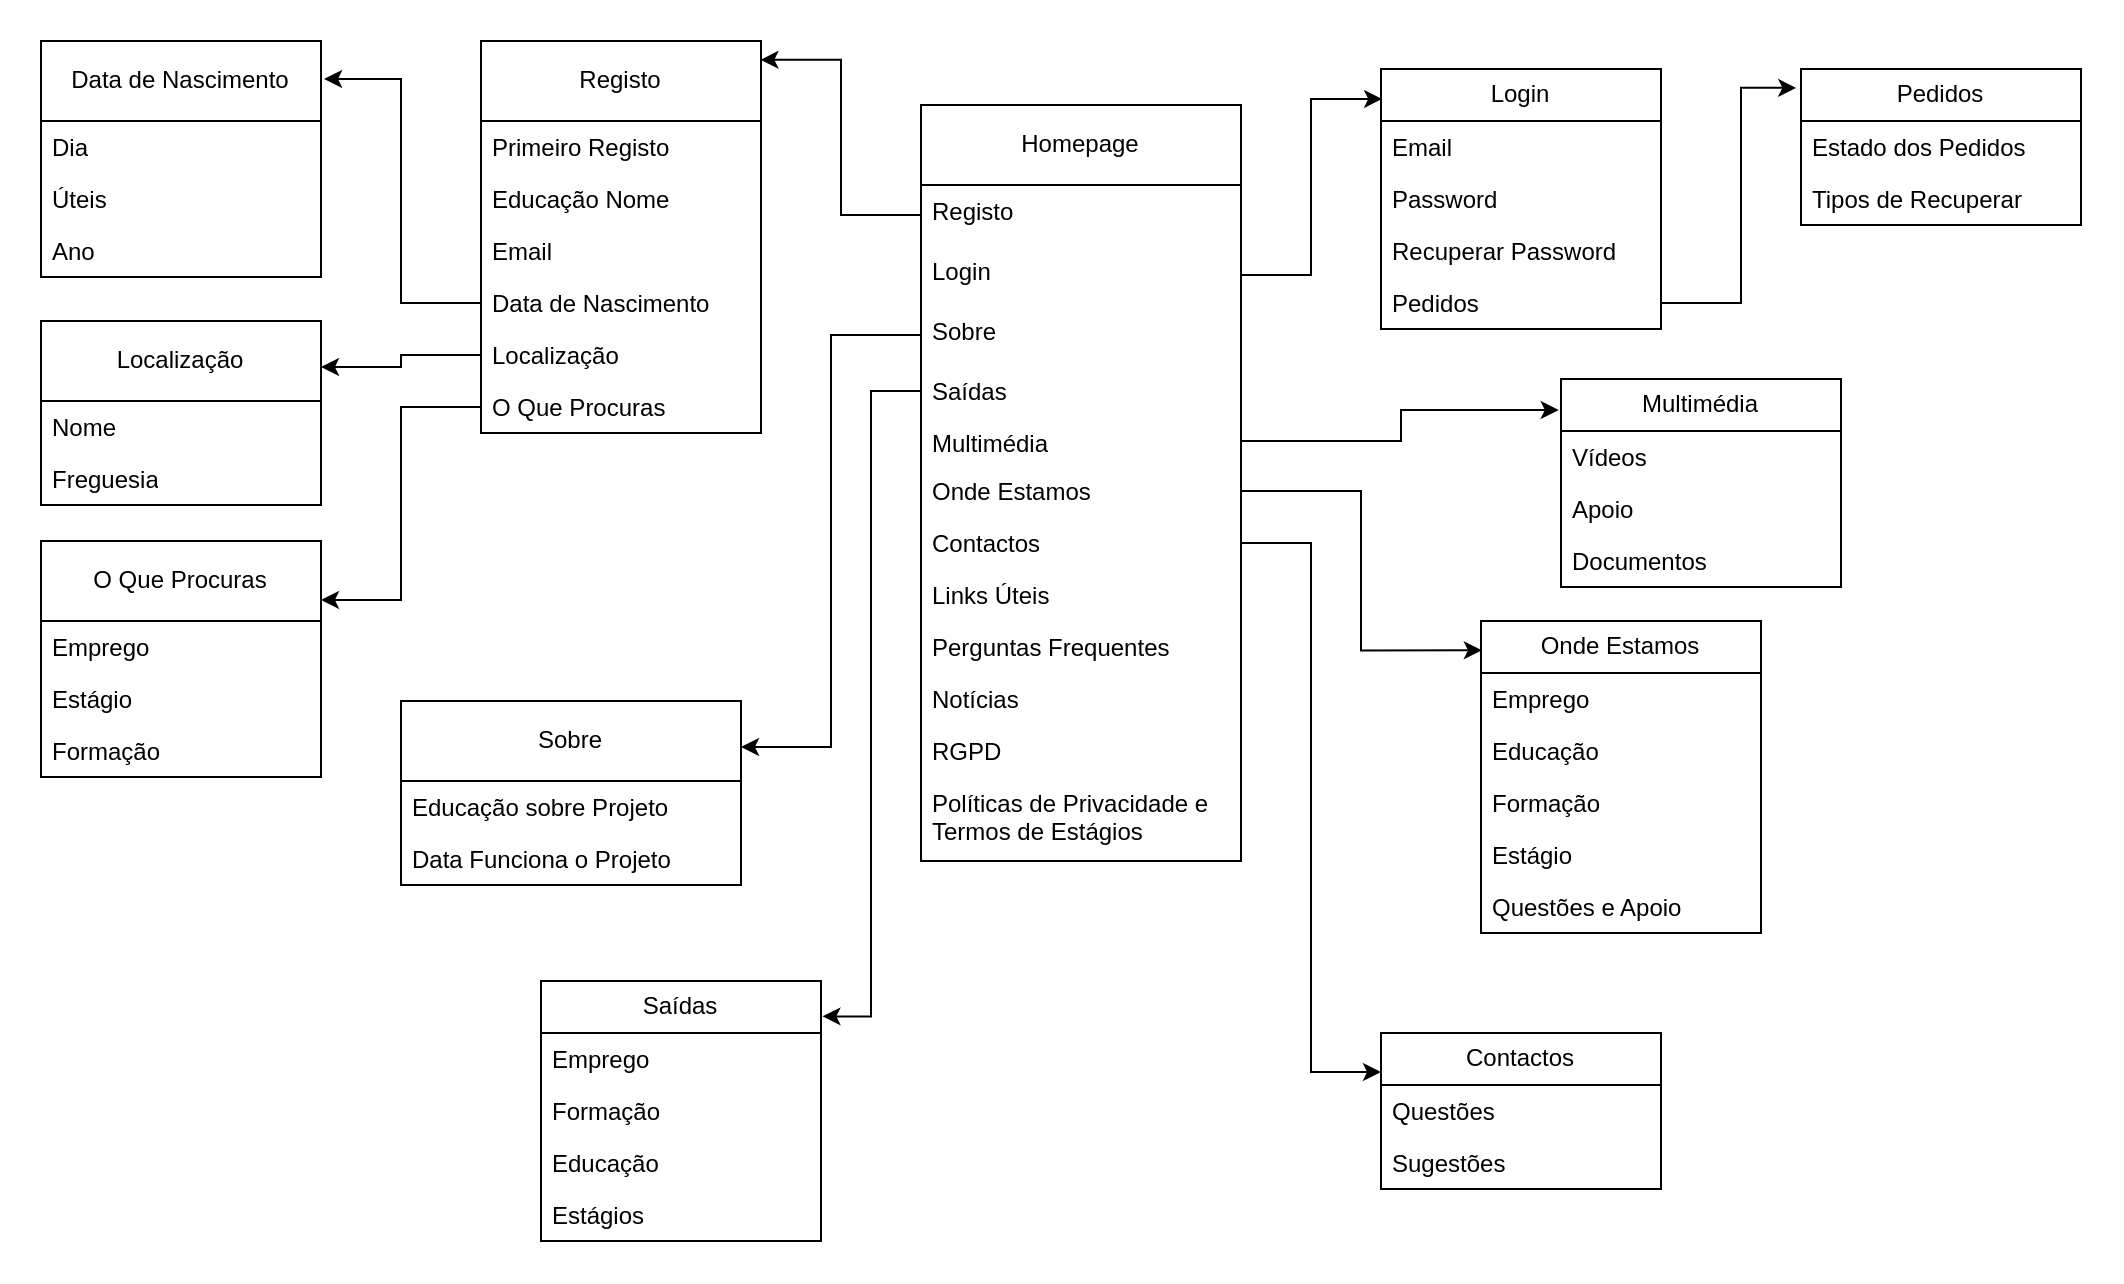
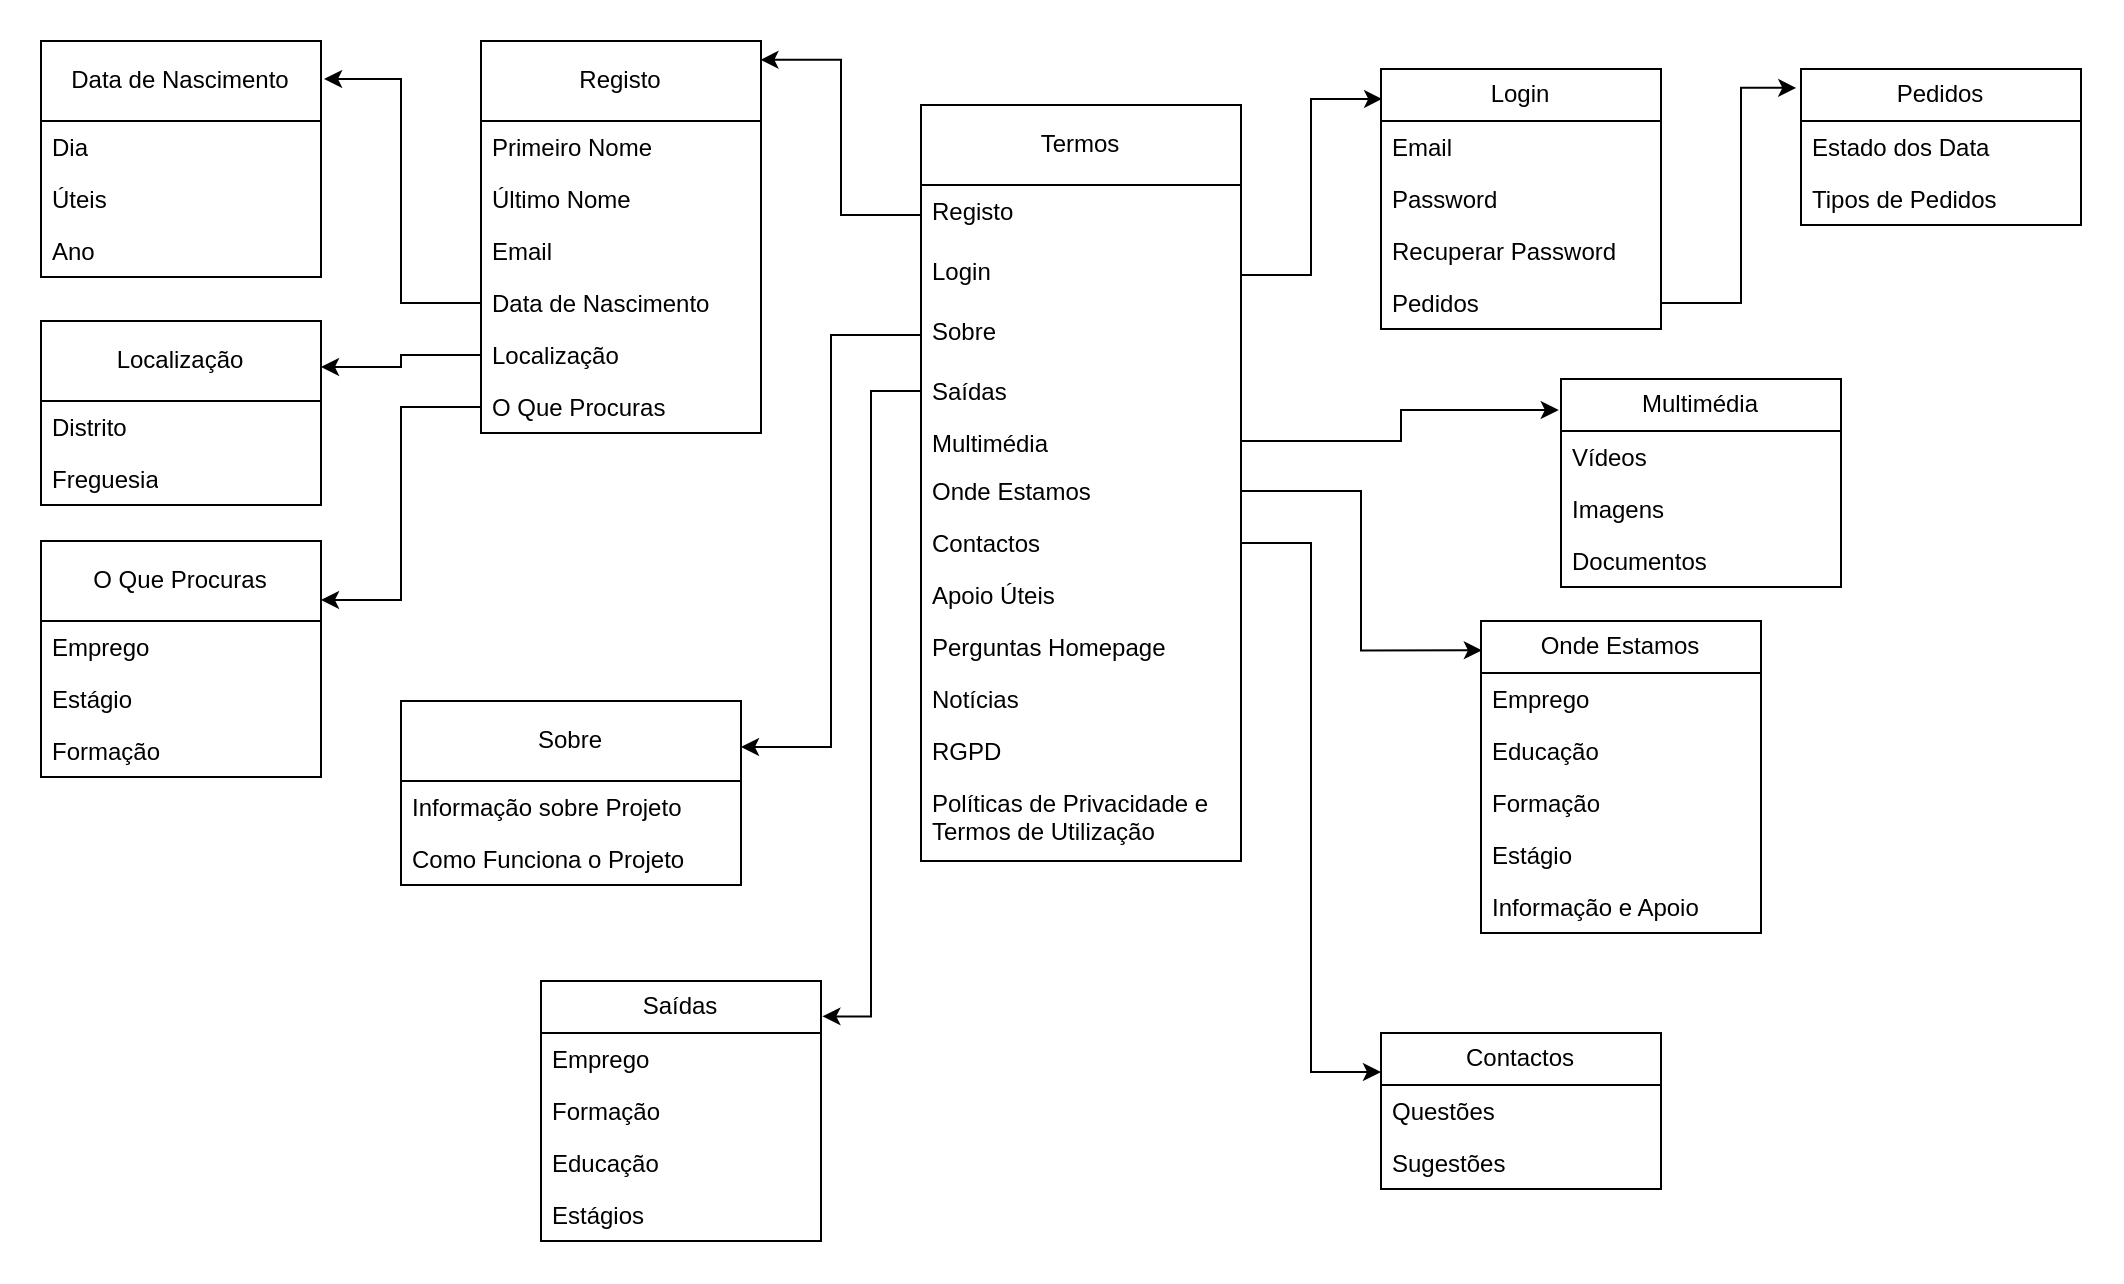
(1081, 145) -> (1081, 145)
(588, 149) -> (571, 149)
(1925, 149) -> (1908, 149)
(577, 201) -> (558, 201)
(1925, 201) -> (1908, 201)
(80, 429) -> (101, 429)
(1603, 511) -> (1620, 511)
(998, 597) -> (998, 597)
(1064, 649) -> (1051, 649)
(555, 809) -> (568, 809)
(1083, 820) -> (1083, 820)
(555, 861) -> (555, 861)
(1591, 909) -> (1605, 909)
